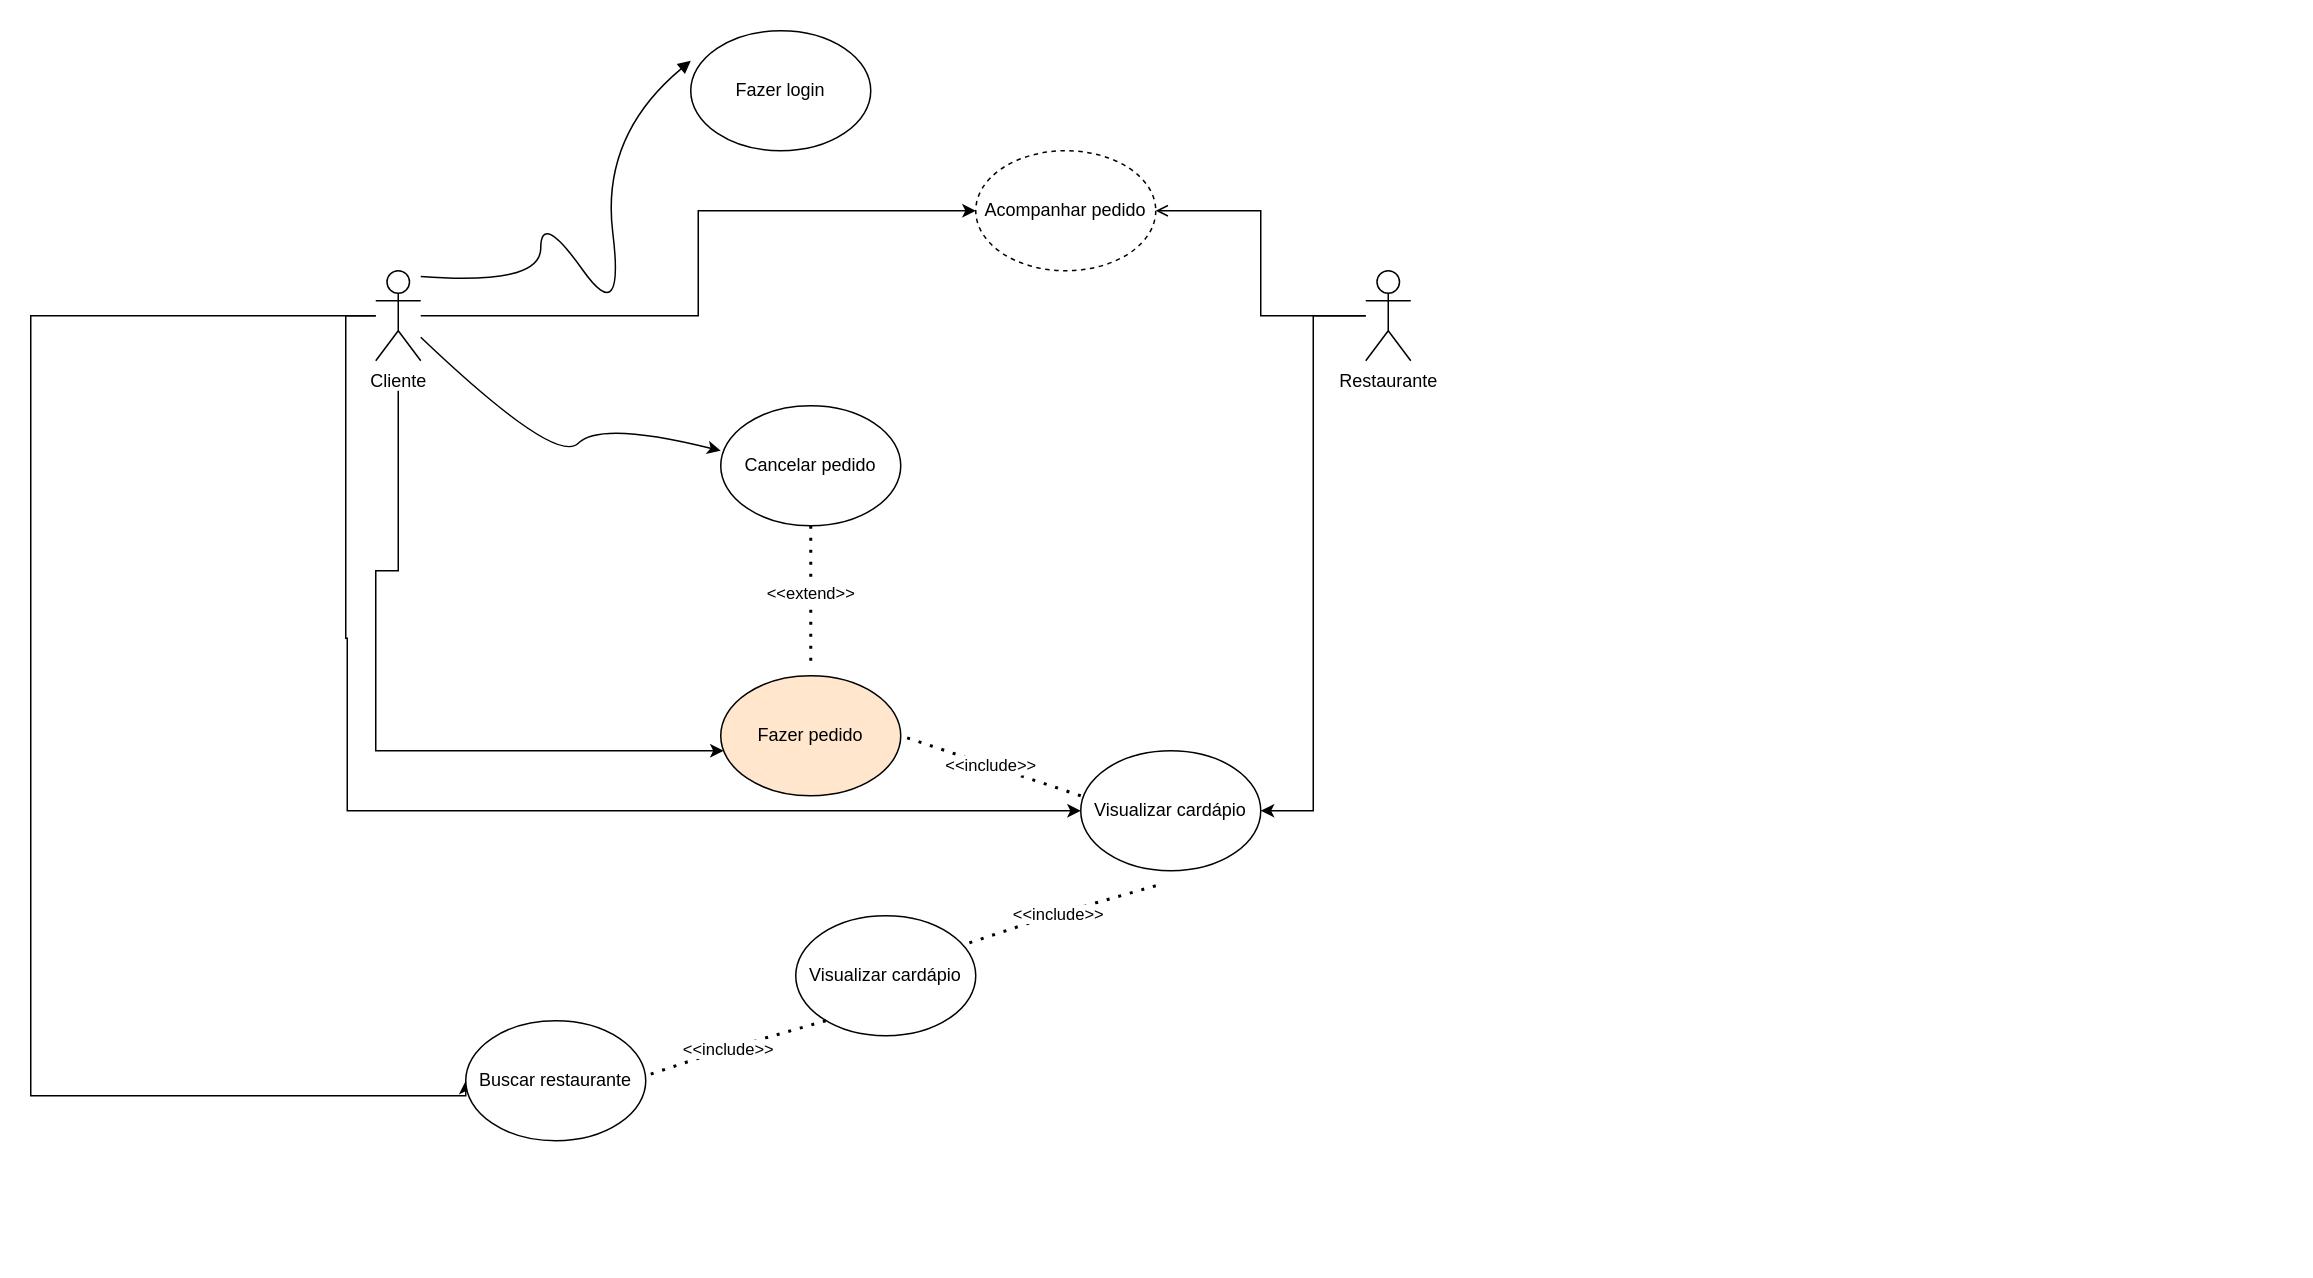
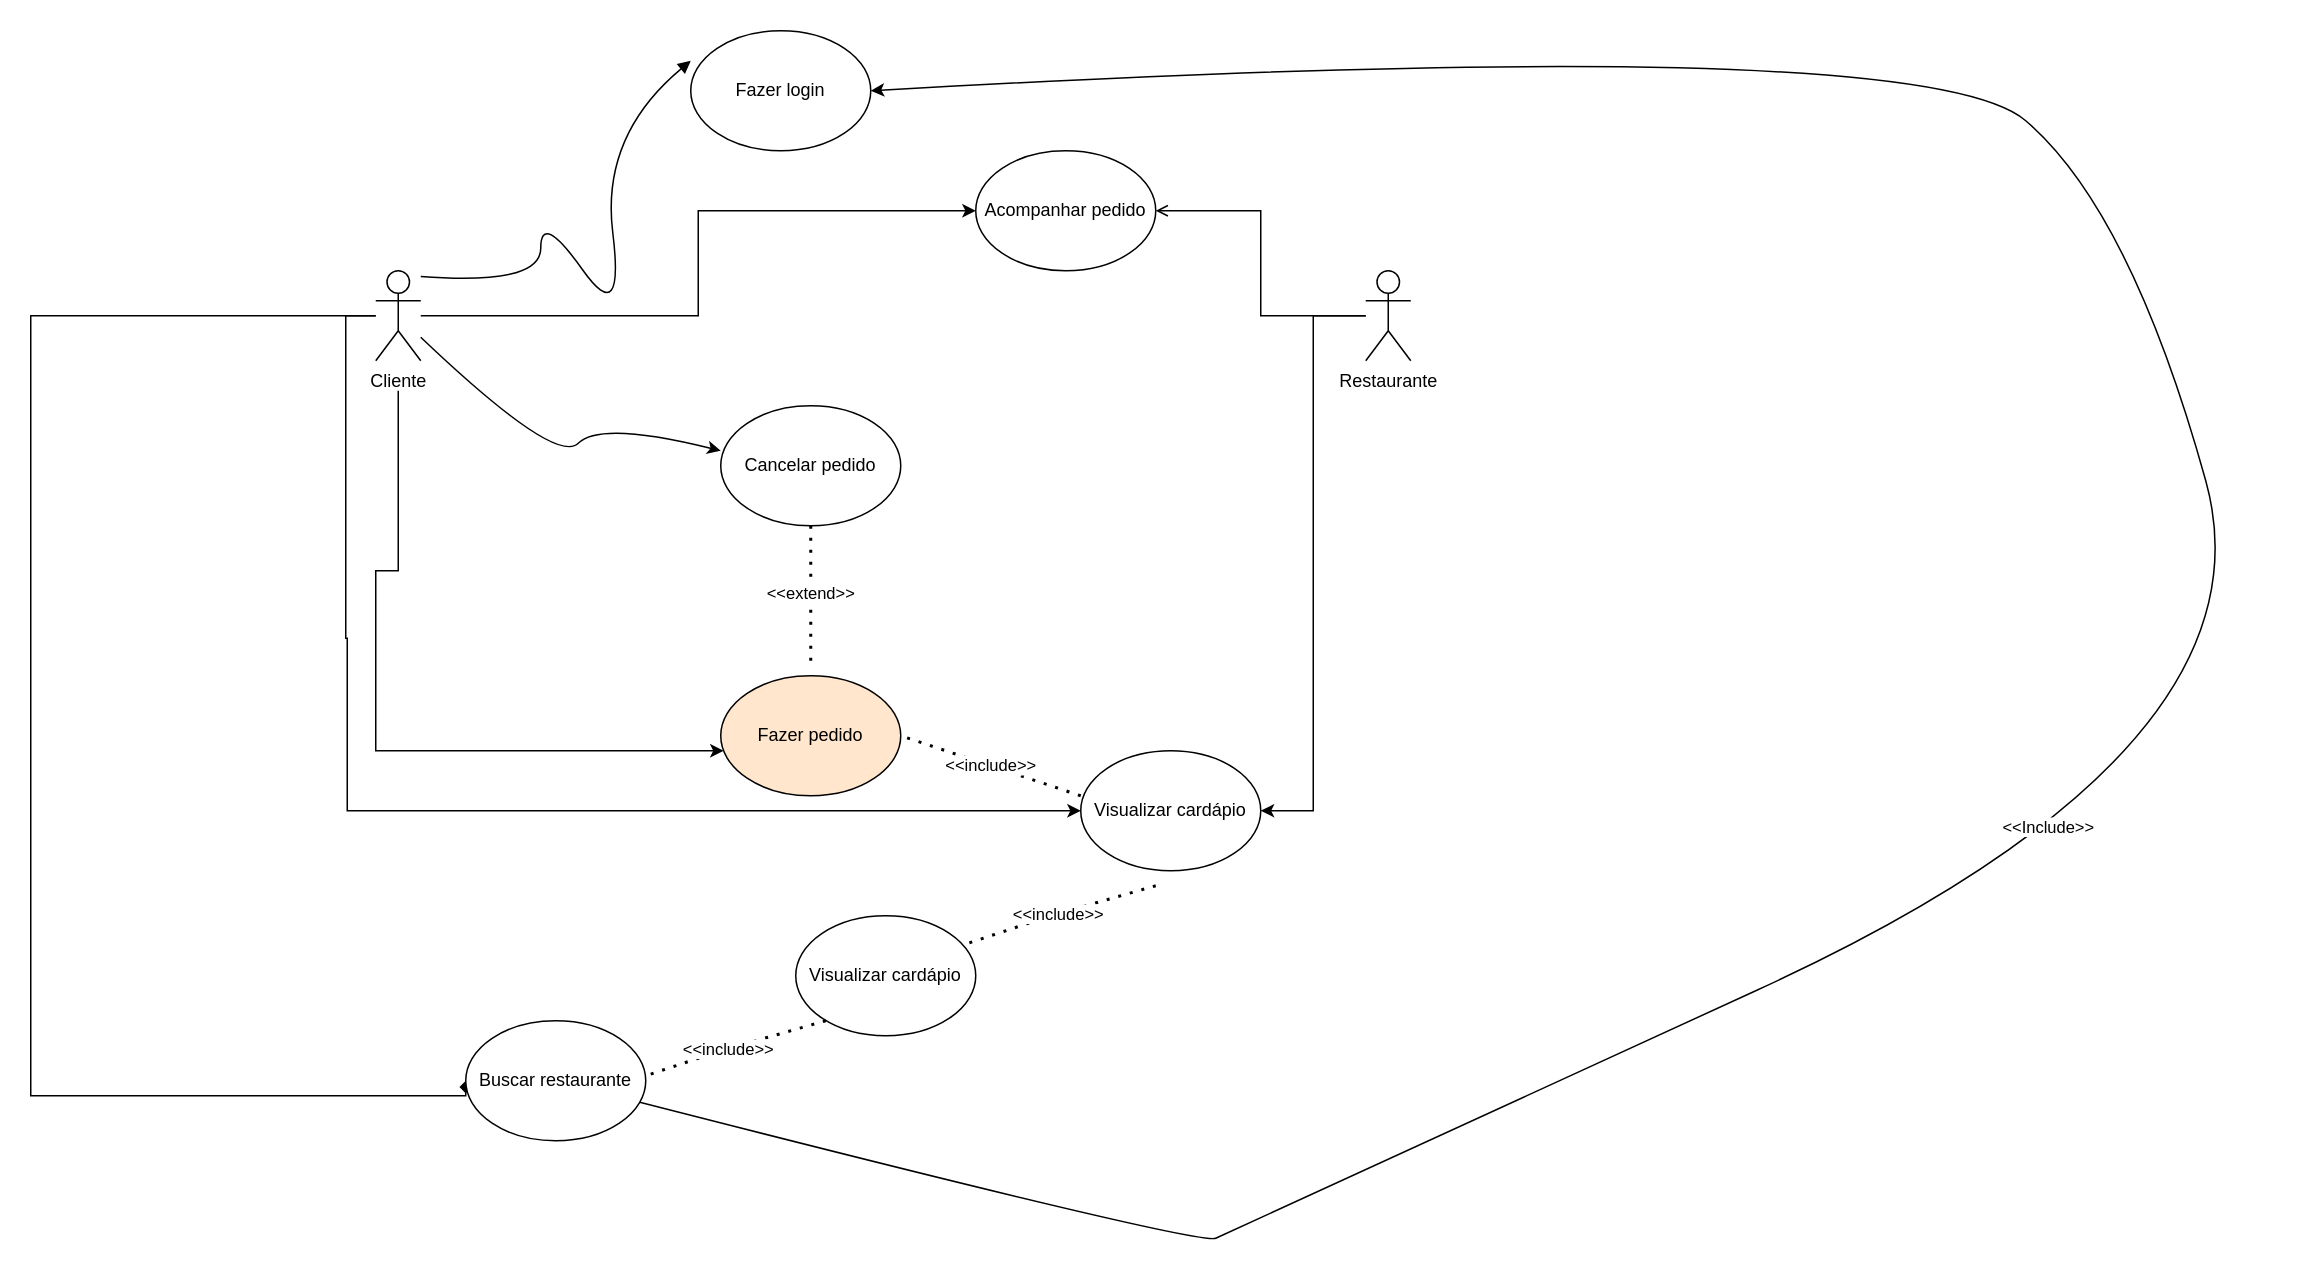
(1066, 211) -> (1066, 211)
none -> (2188, 657)
(461, 1096) -> (461, 1096)
